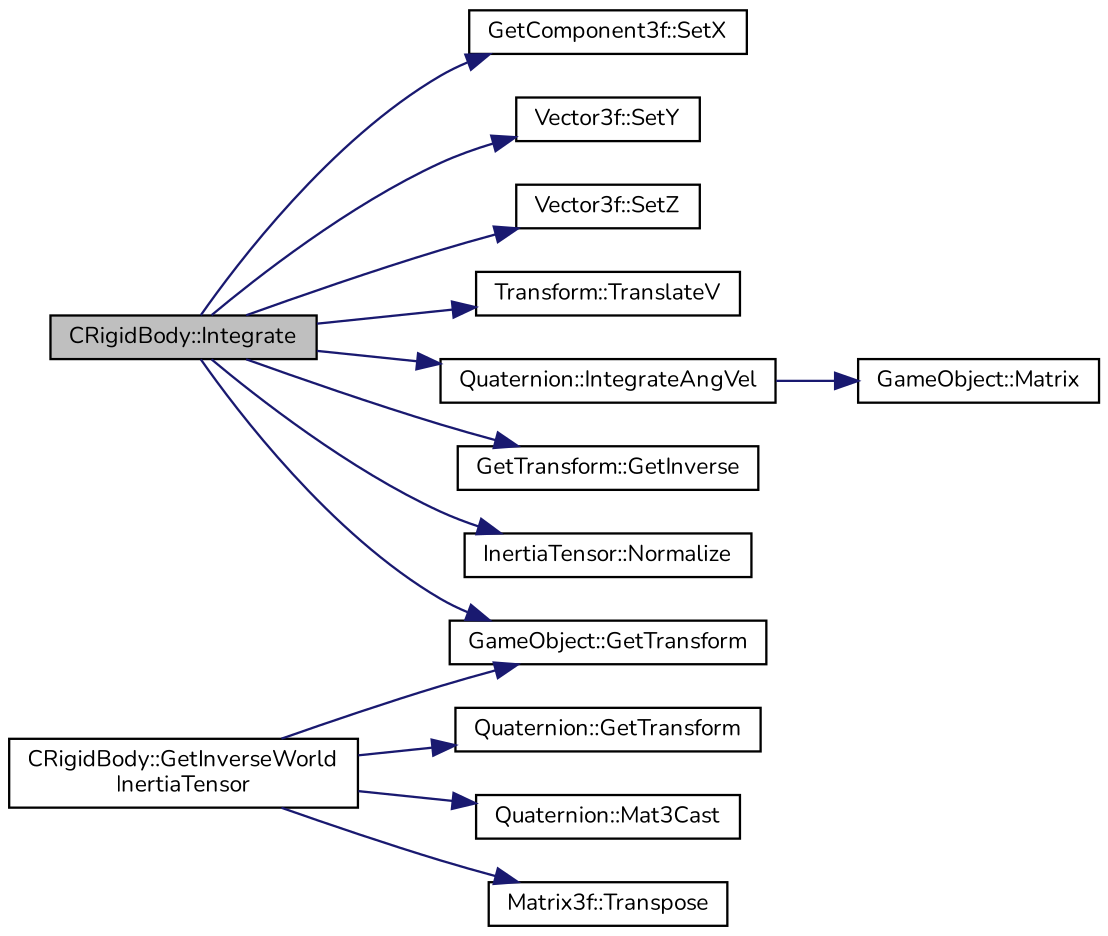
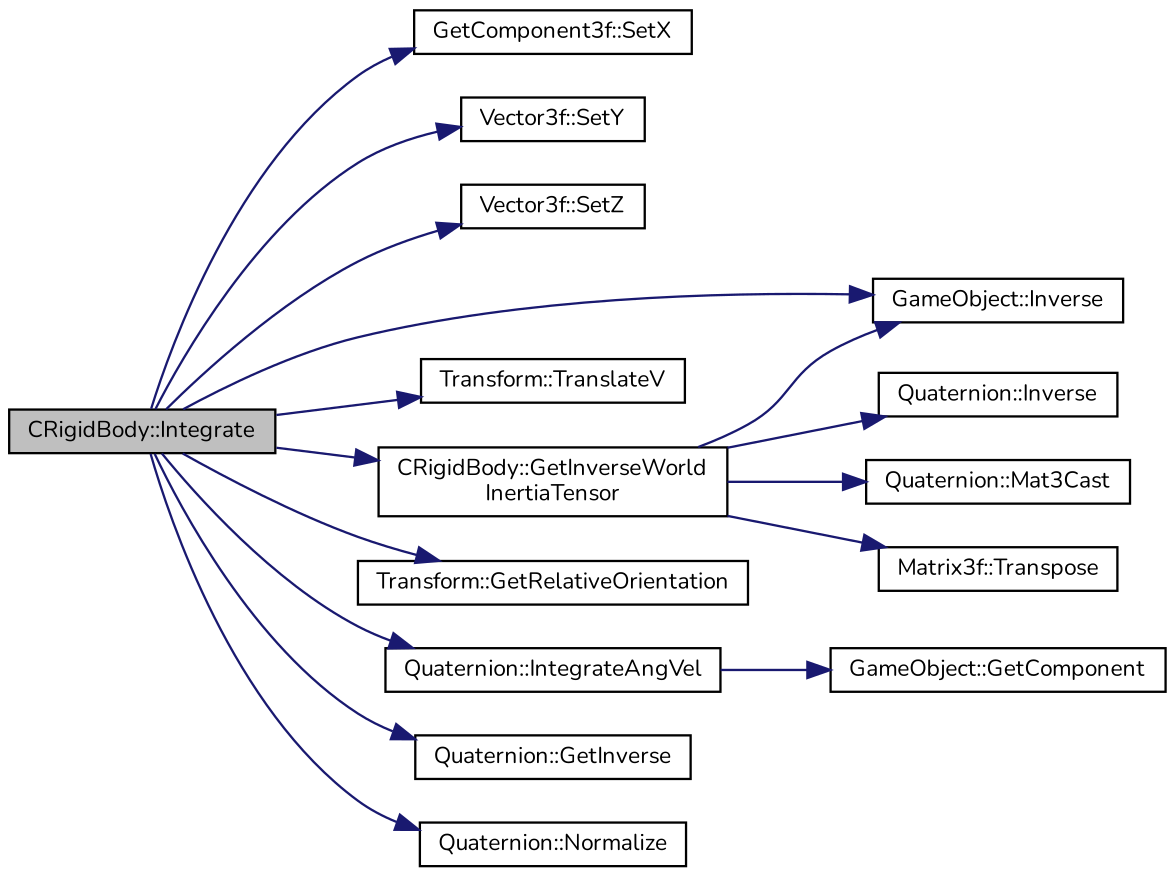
(979, 381) -> (998, 670)
none -> (316, 453)
(608, 468) -> (553, 757)
(608, 555) -> (553, 844)
none -> (553, 583)
(608, 642) -> (998, 301)
(608, 730) -> (998, 395)
